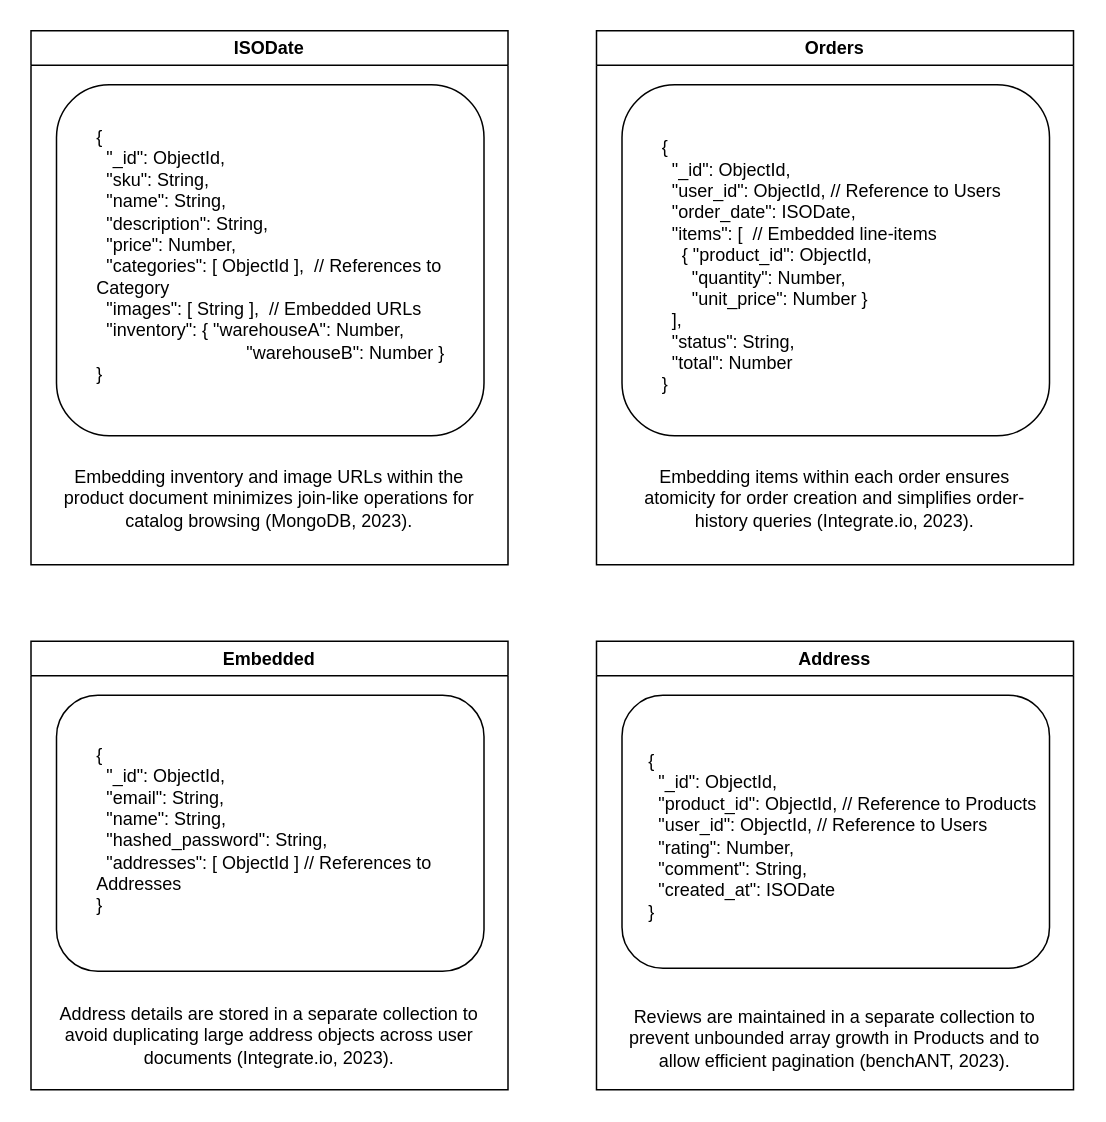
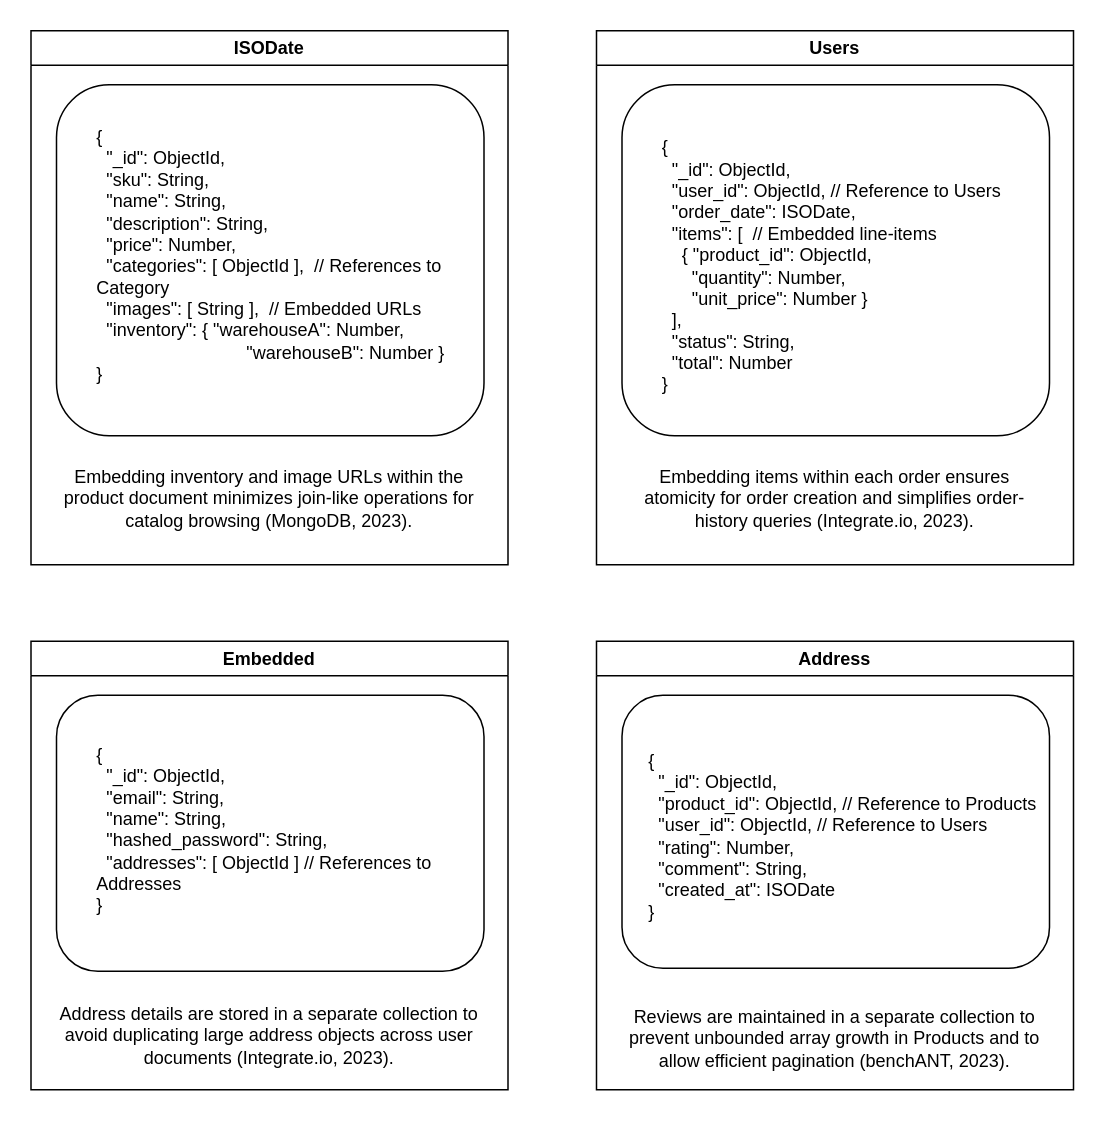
(835, 49) -> (835, 49)
